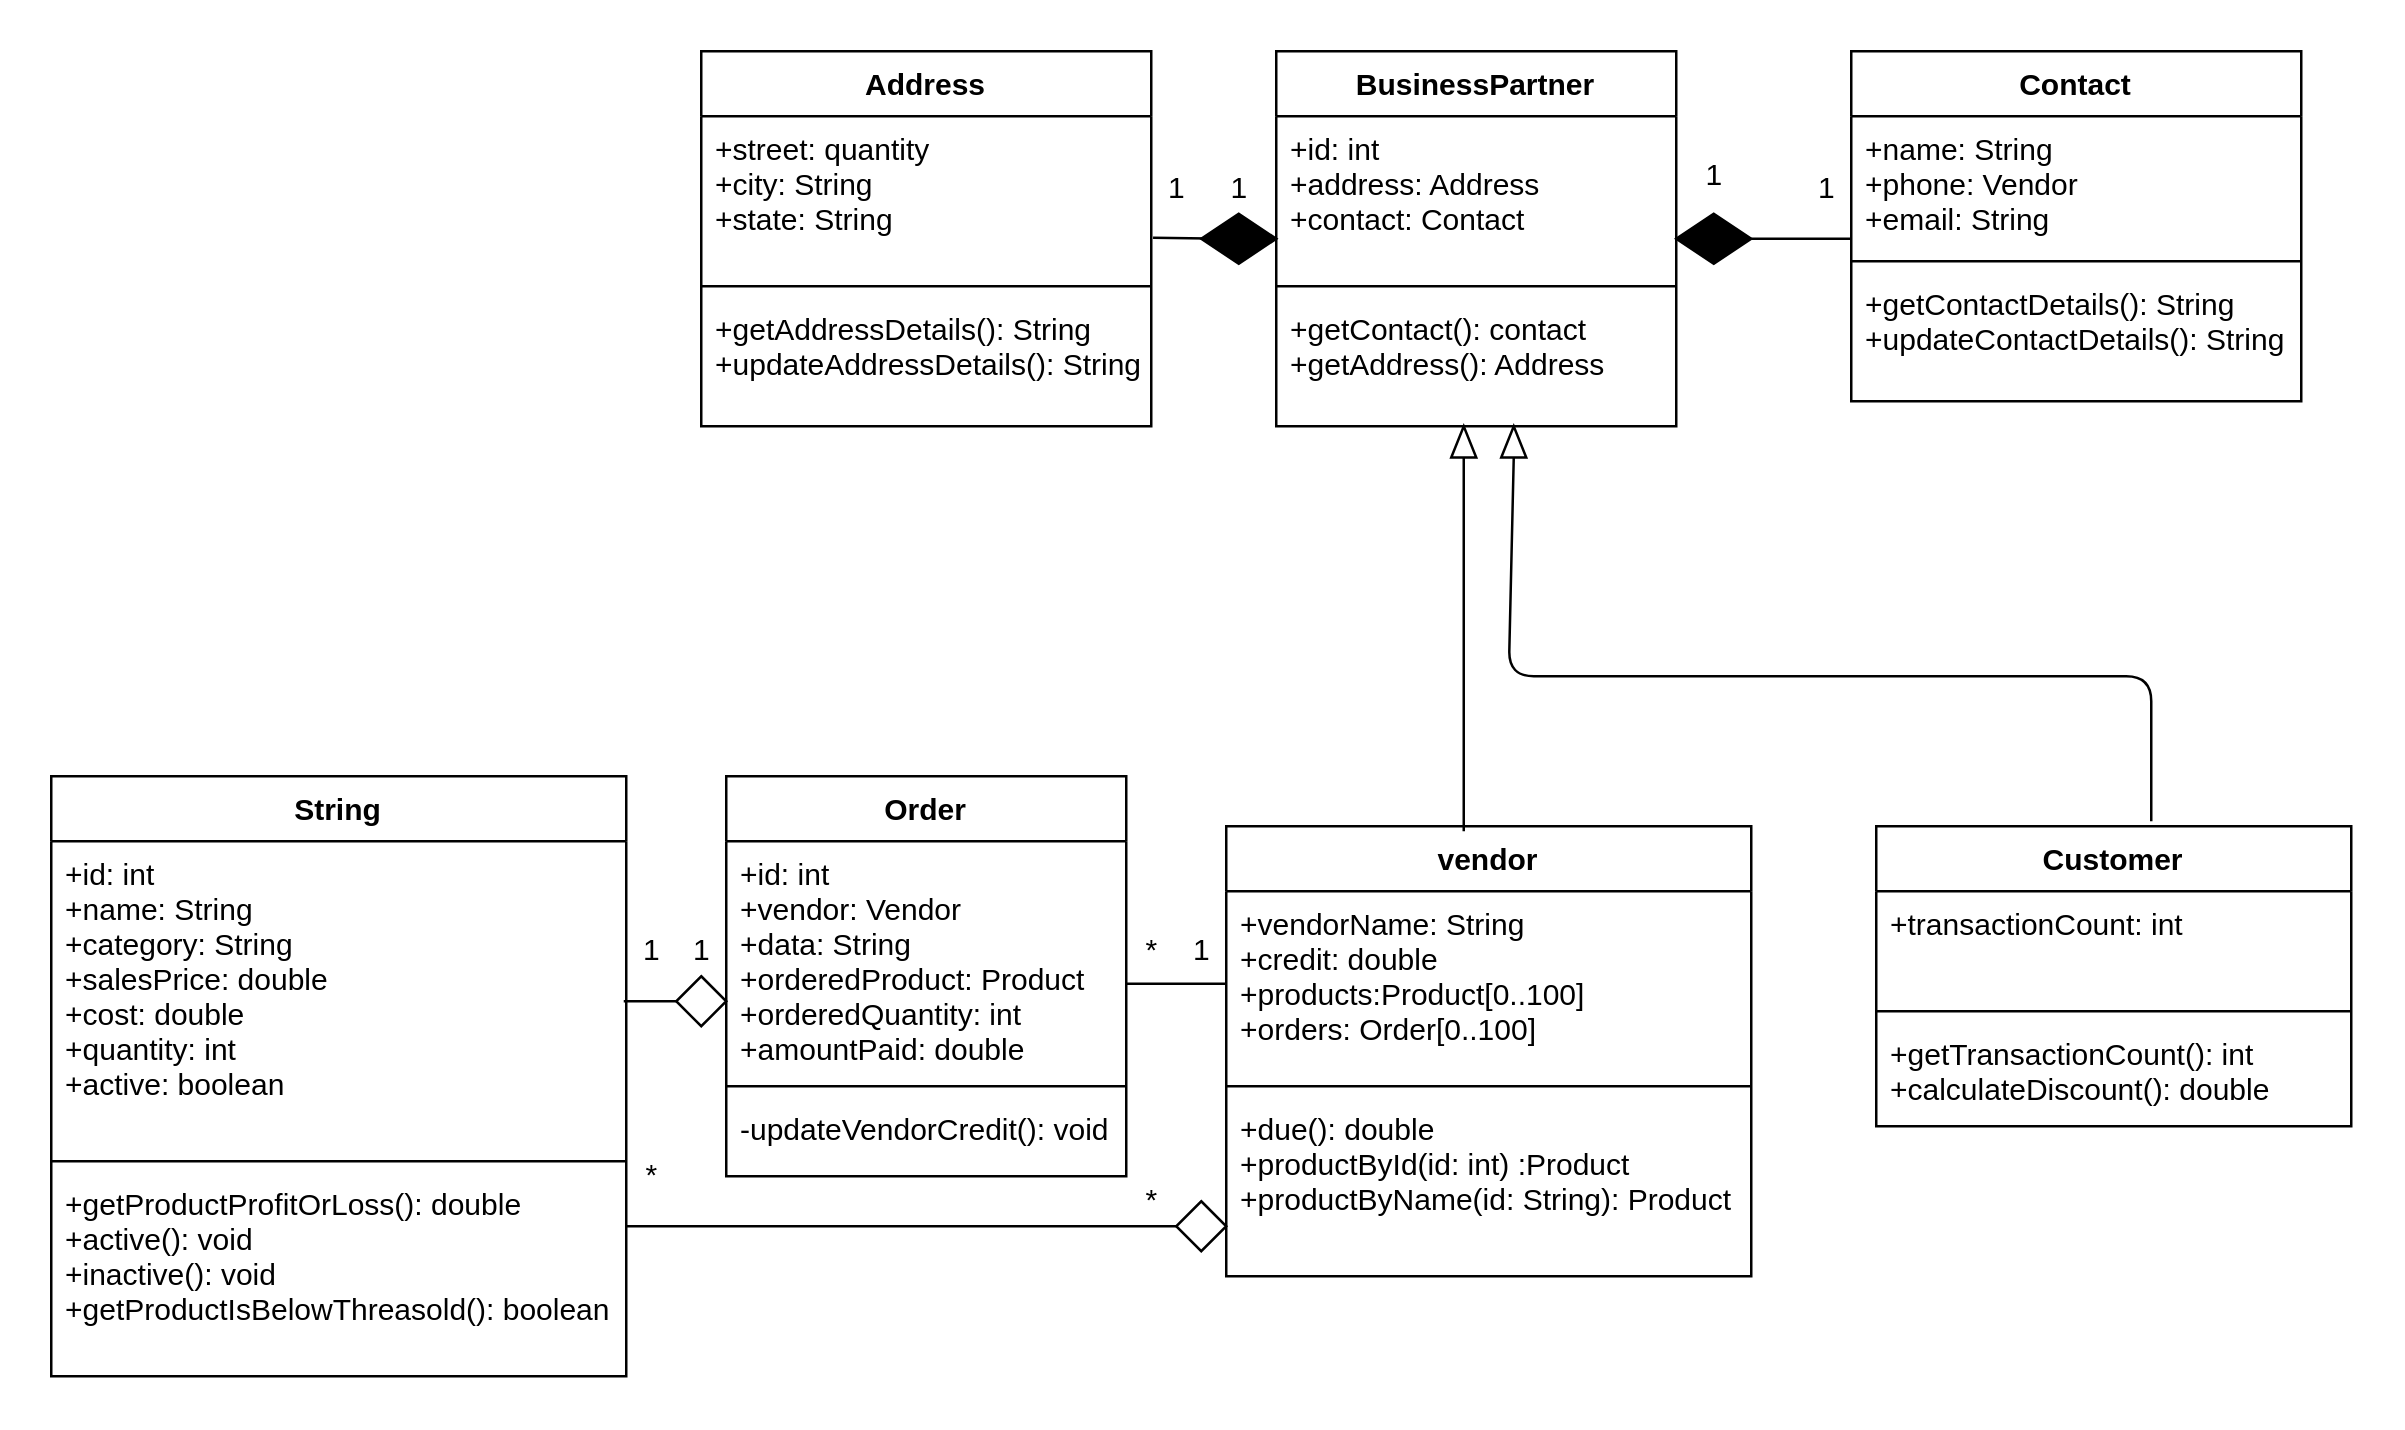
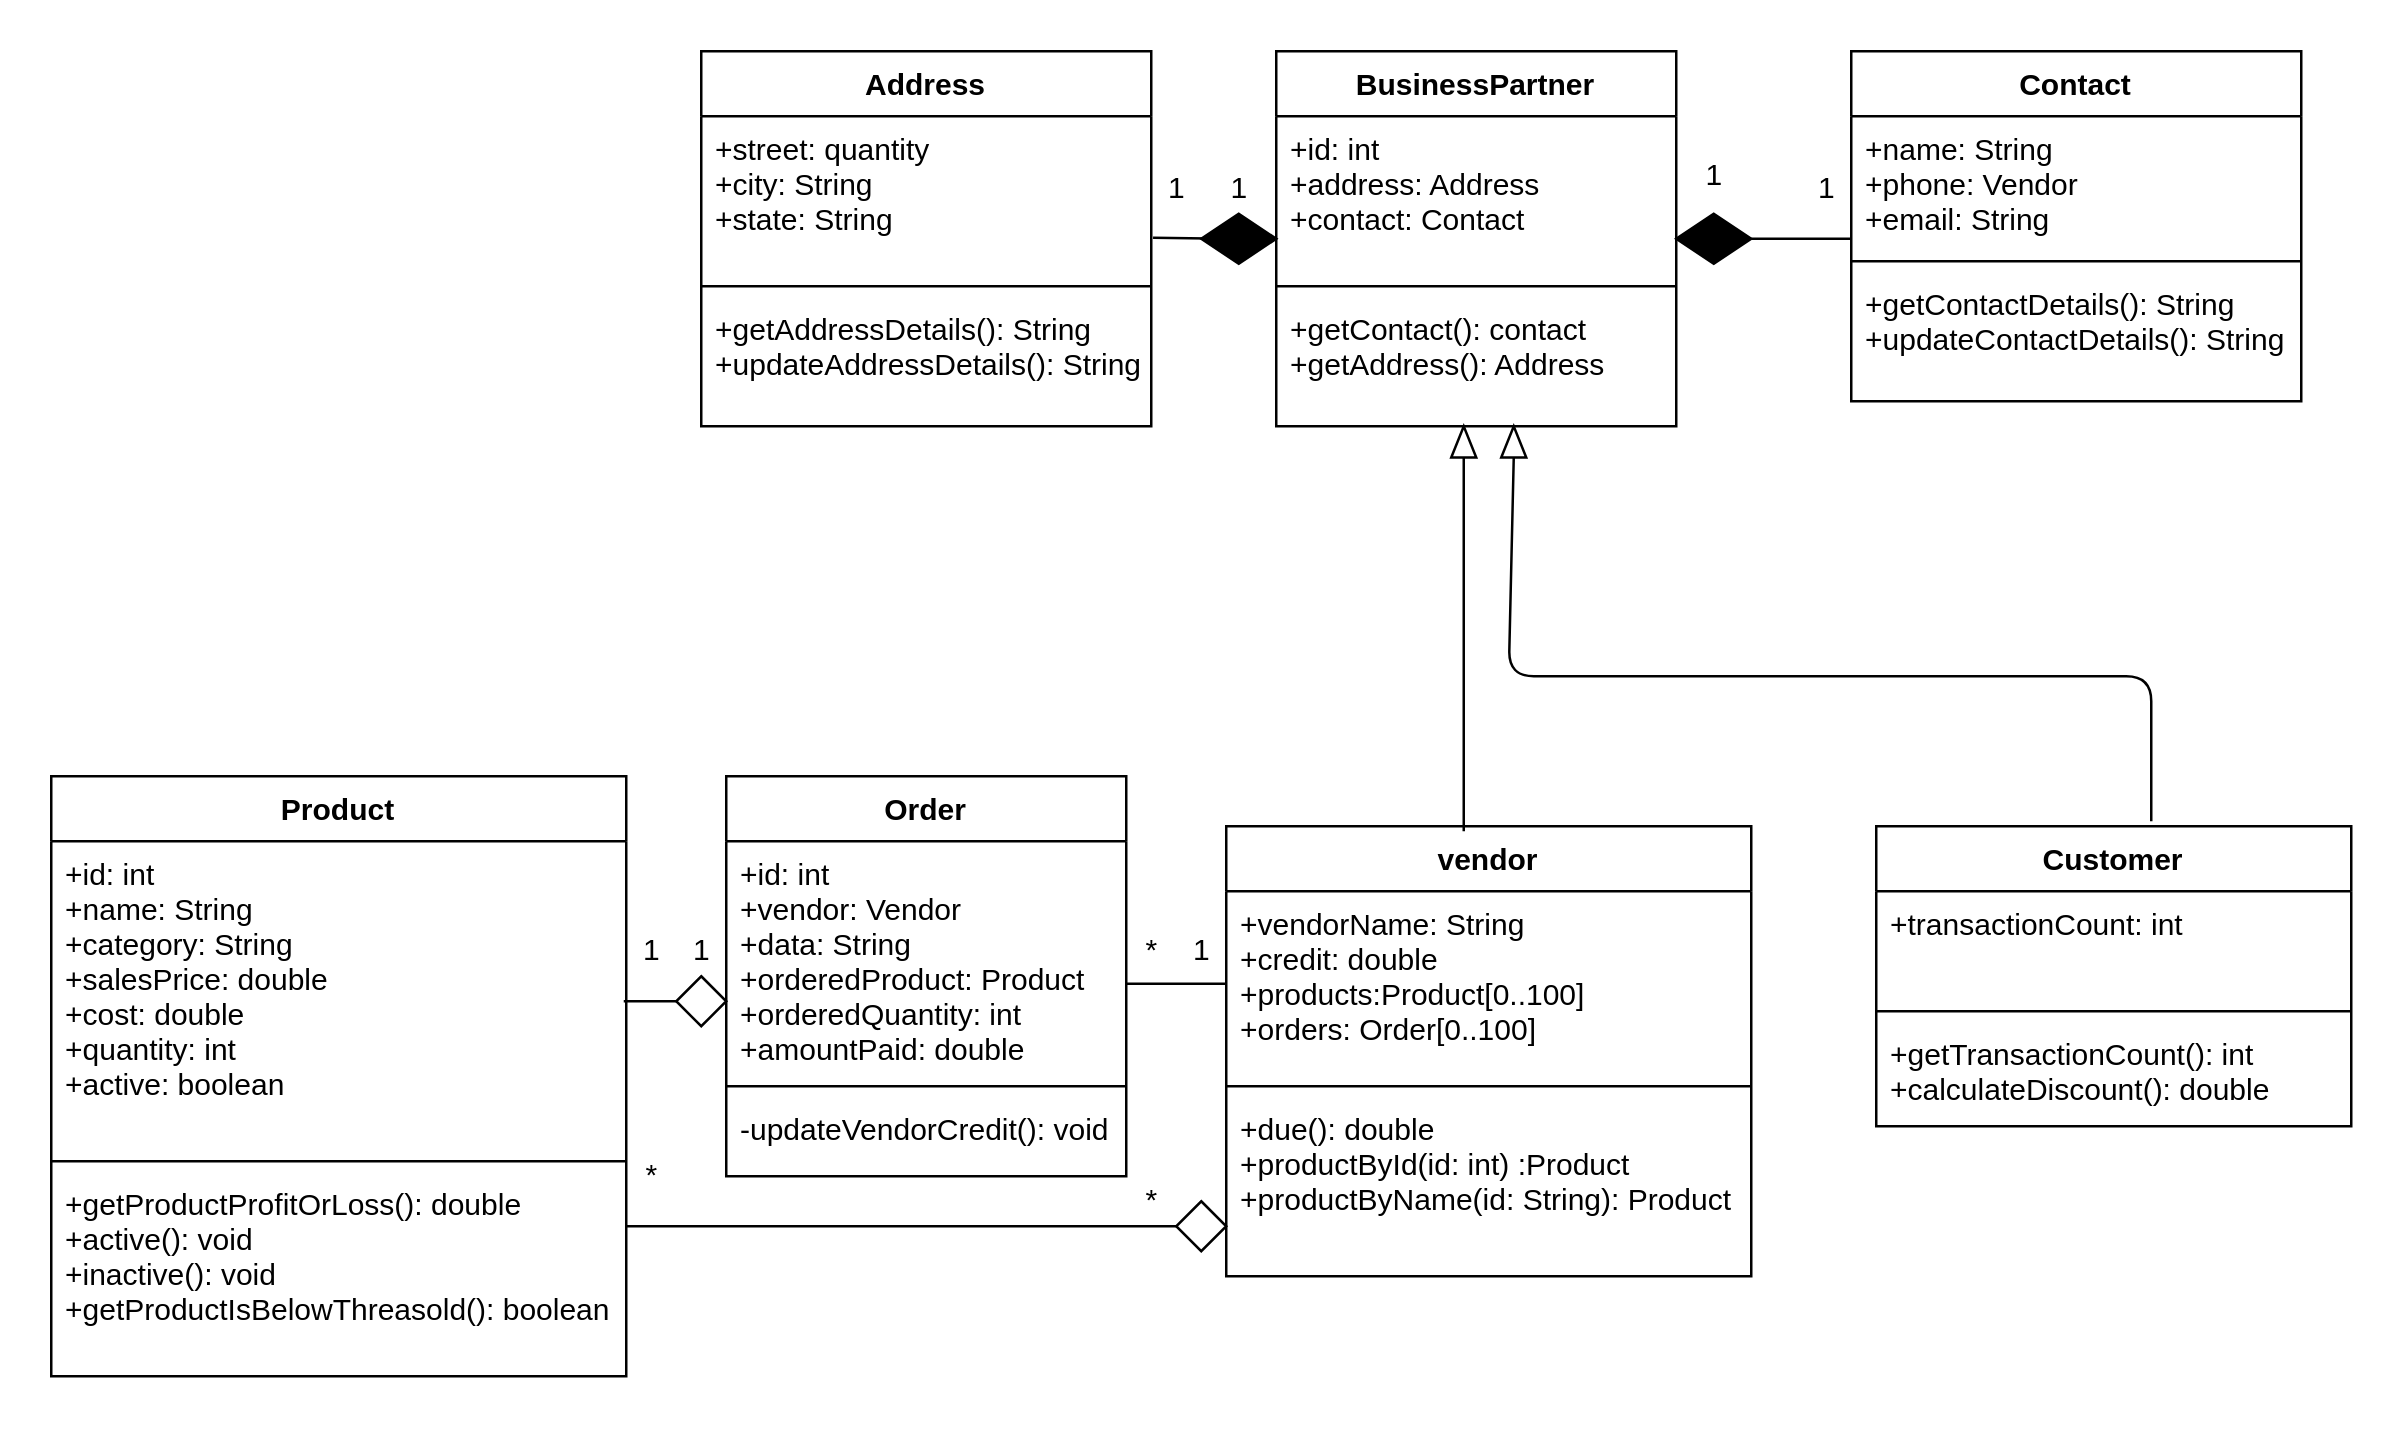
(338, 810) -> (338, 810)
